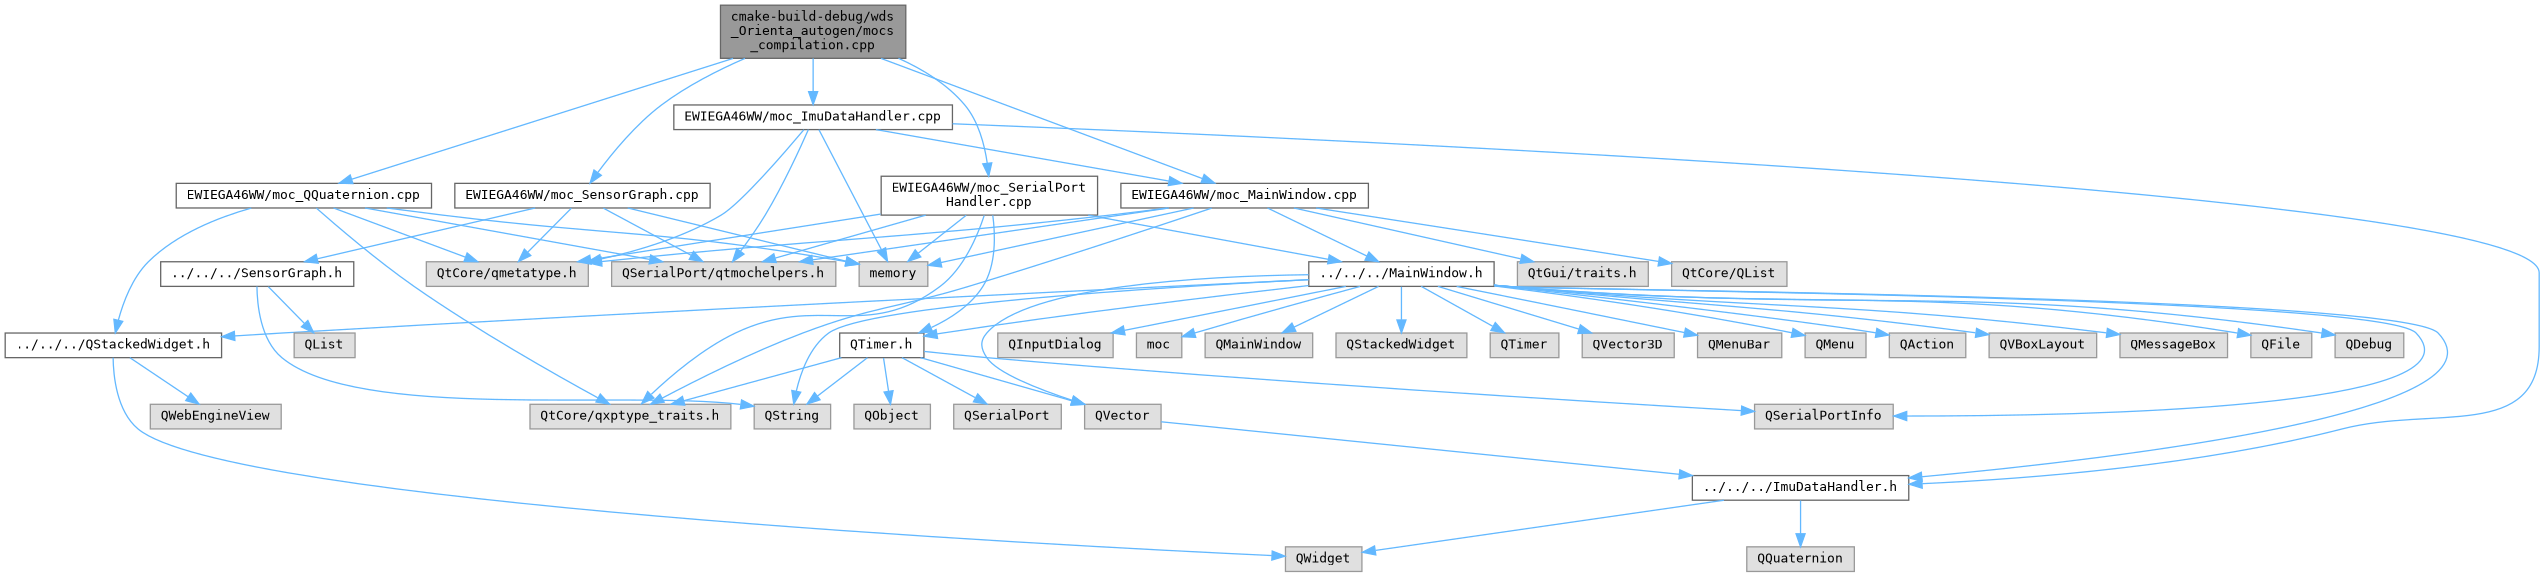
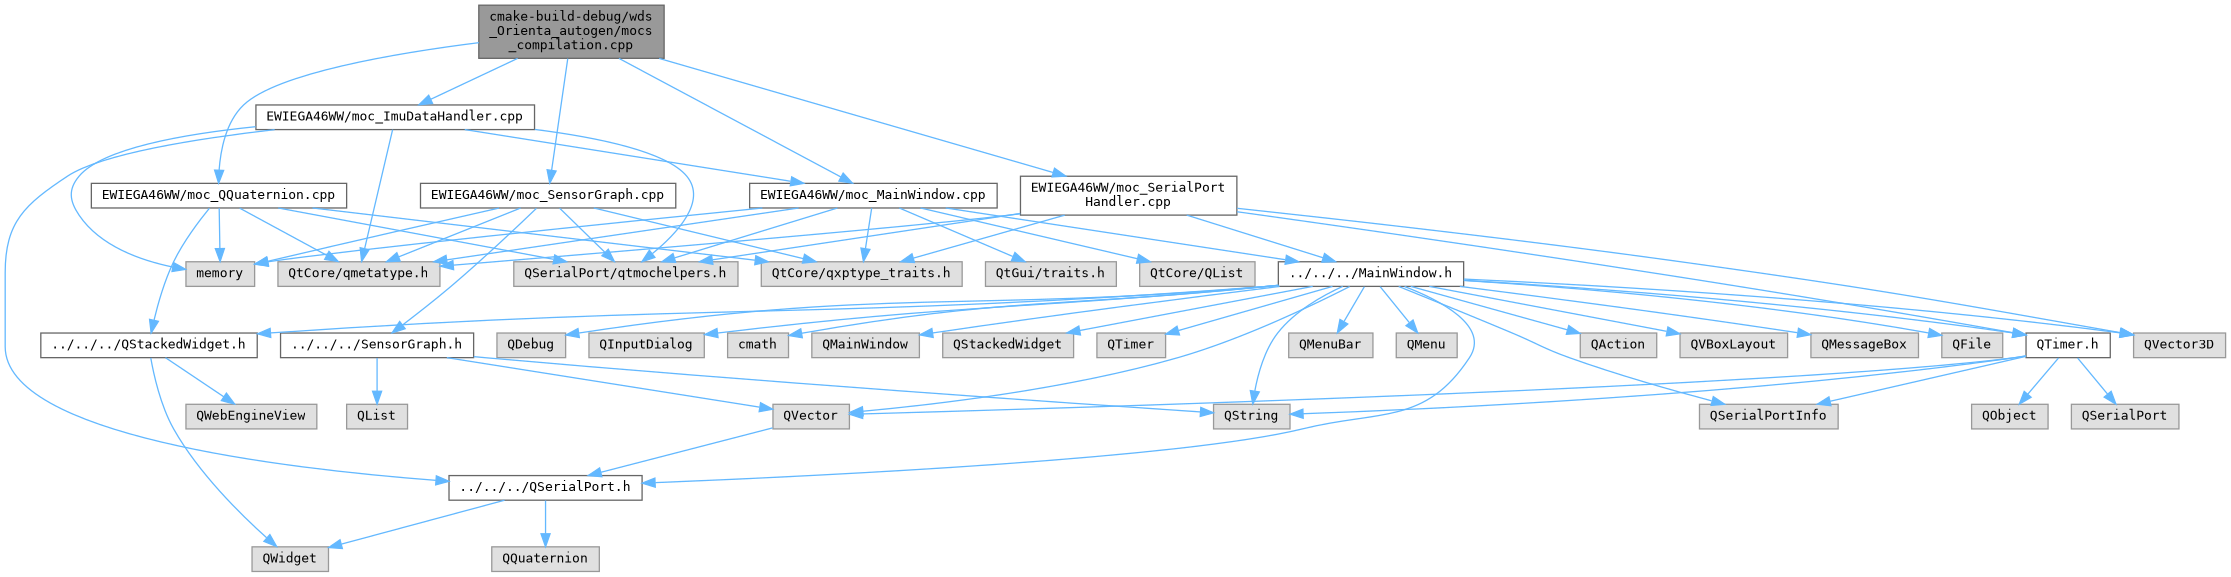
(942, 234) -> (1680, 262)
(1159, 345) -> (758, 345)
(763, 379) -> (699, 233)
none -> (603, 382)
(1801, 488) -> (546, 488)
